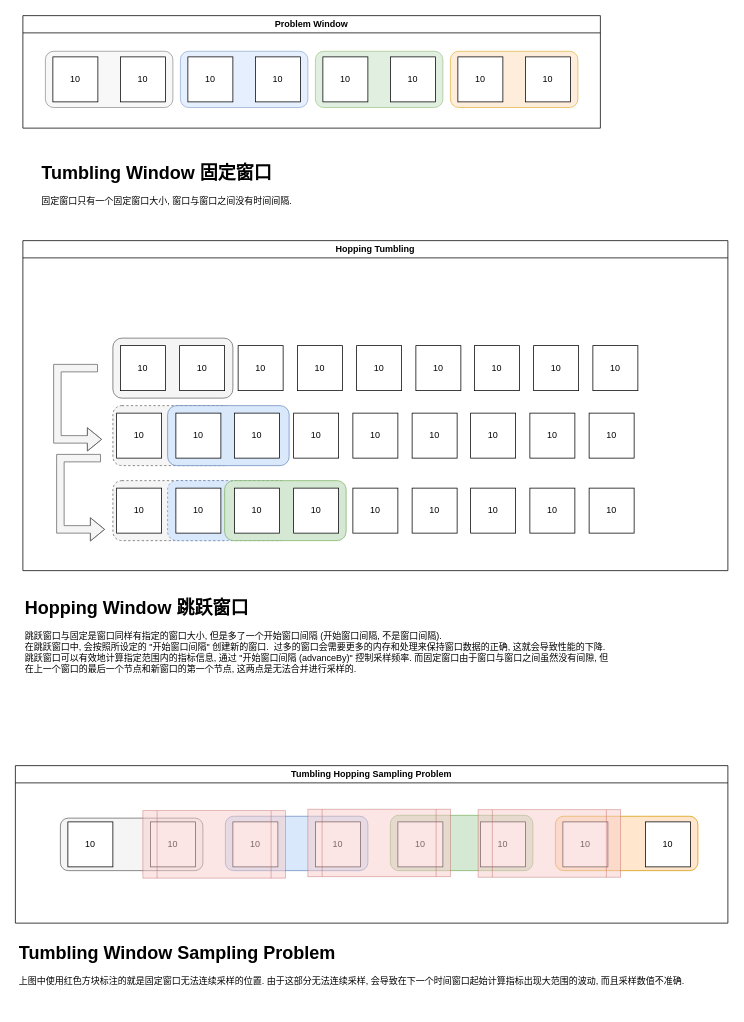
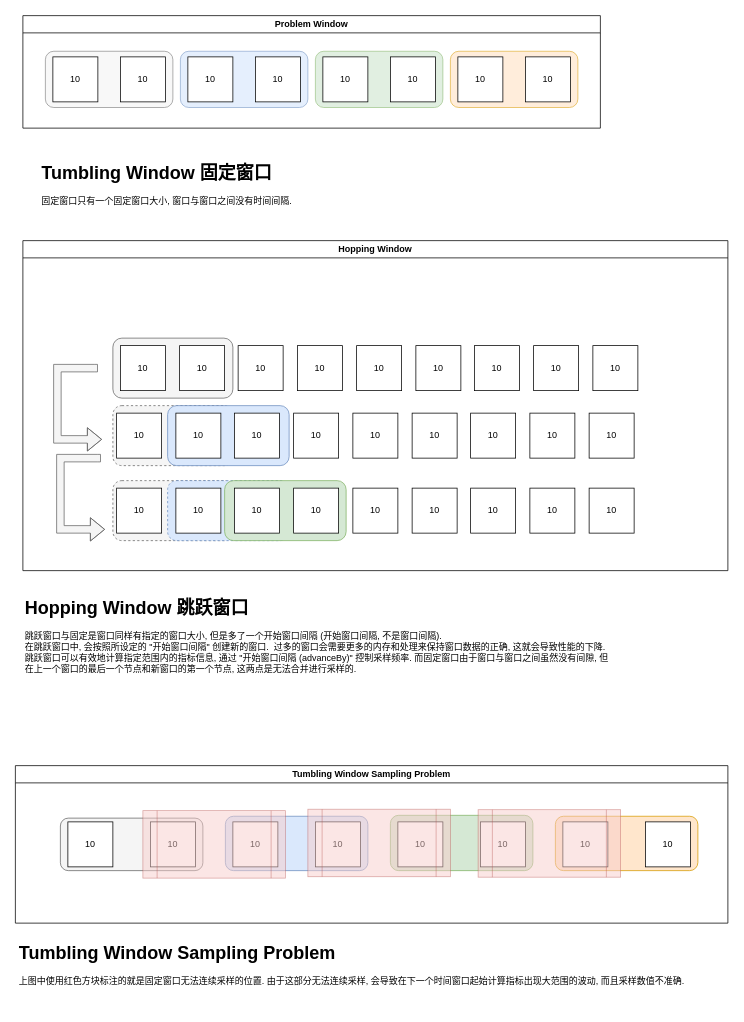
(375, 249) -> (375, 249)
(372, 774) -> (372, 774)
